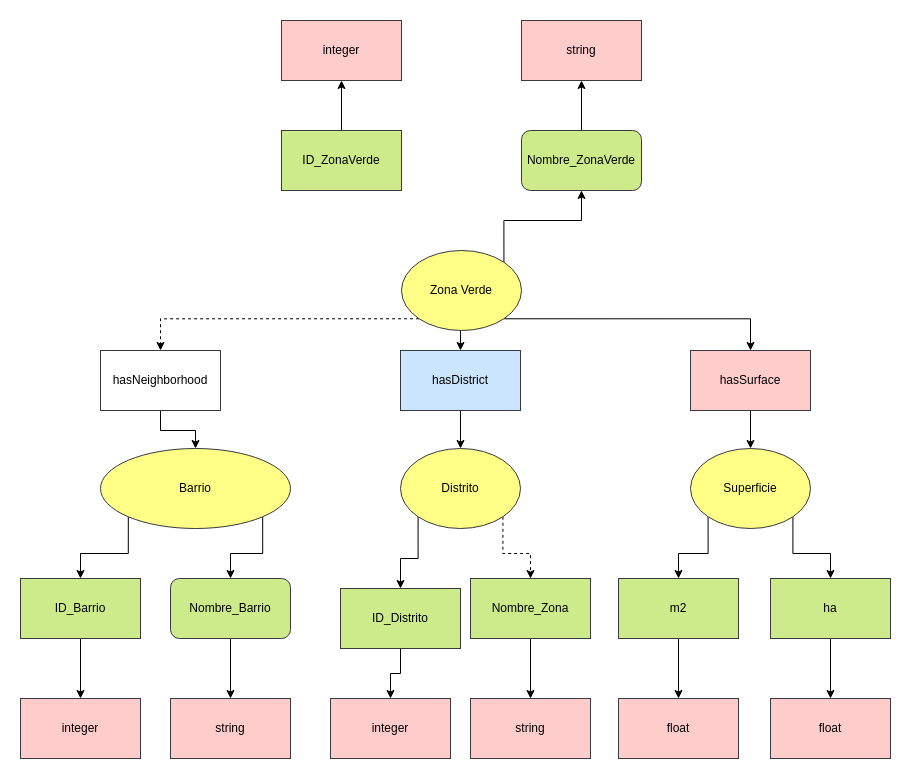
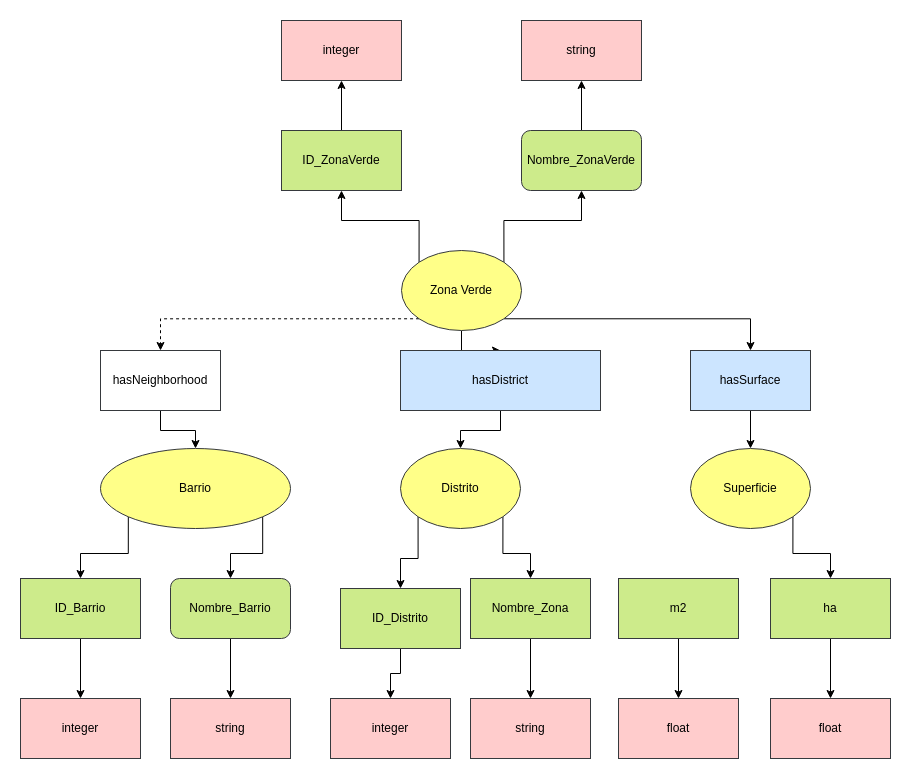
none -> (390, 221)
(461, 381) -> (501, 381)
(751, 381) -> (751, 381)
(508, 554) -> (508, 554)
(703, 554) -> none
